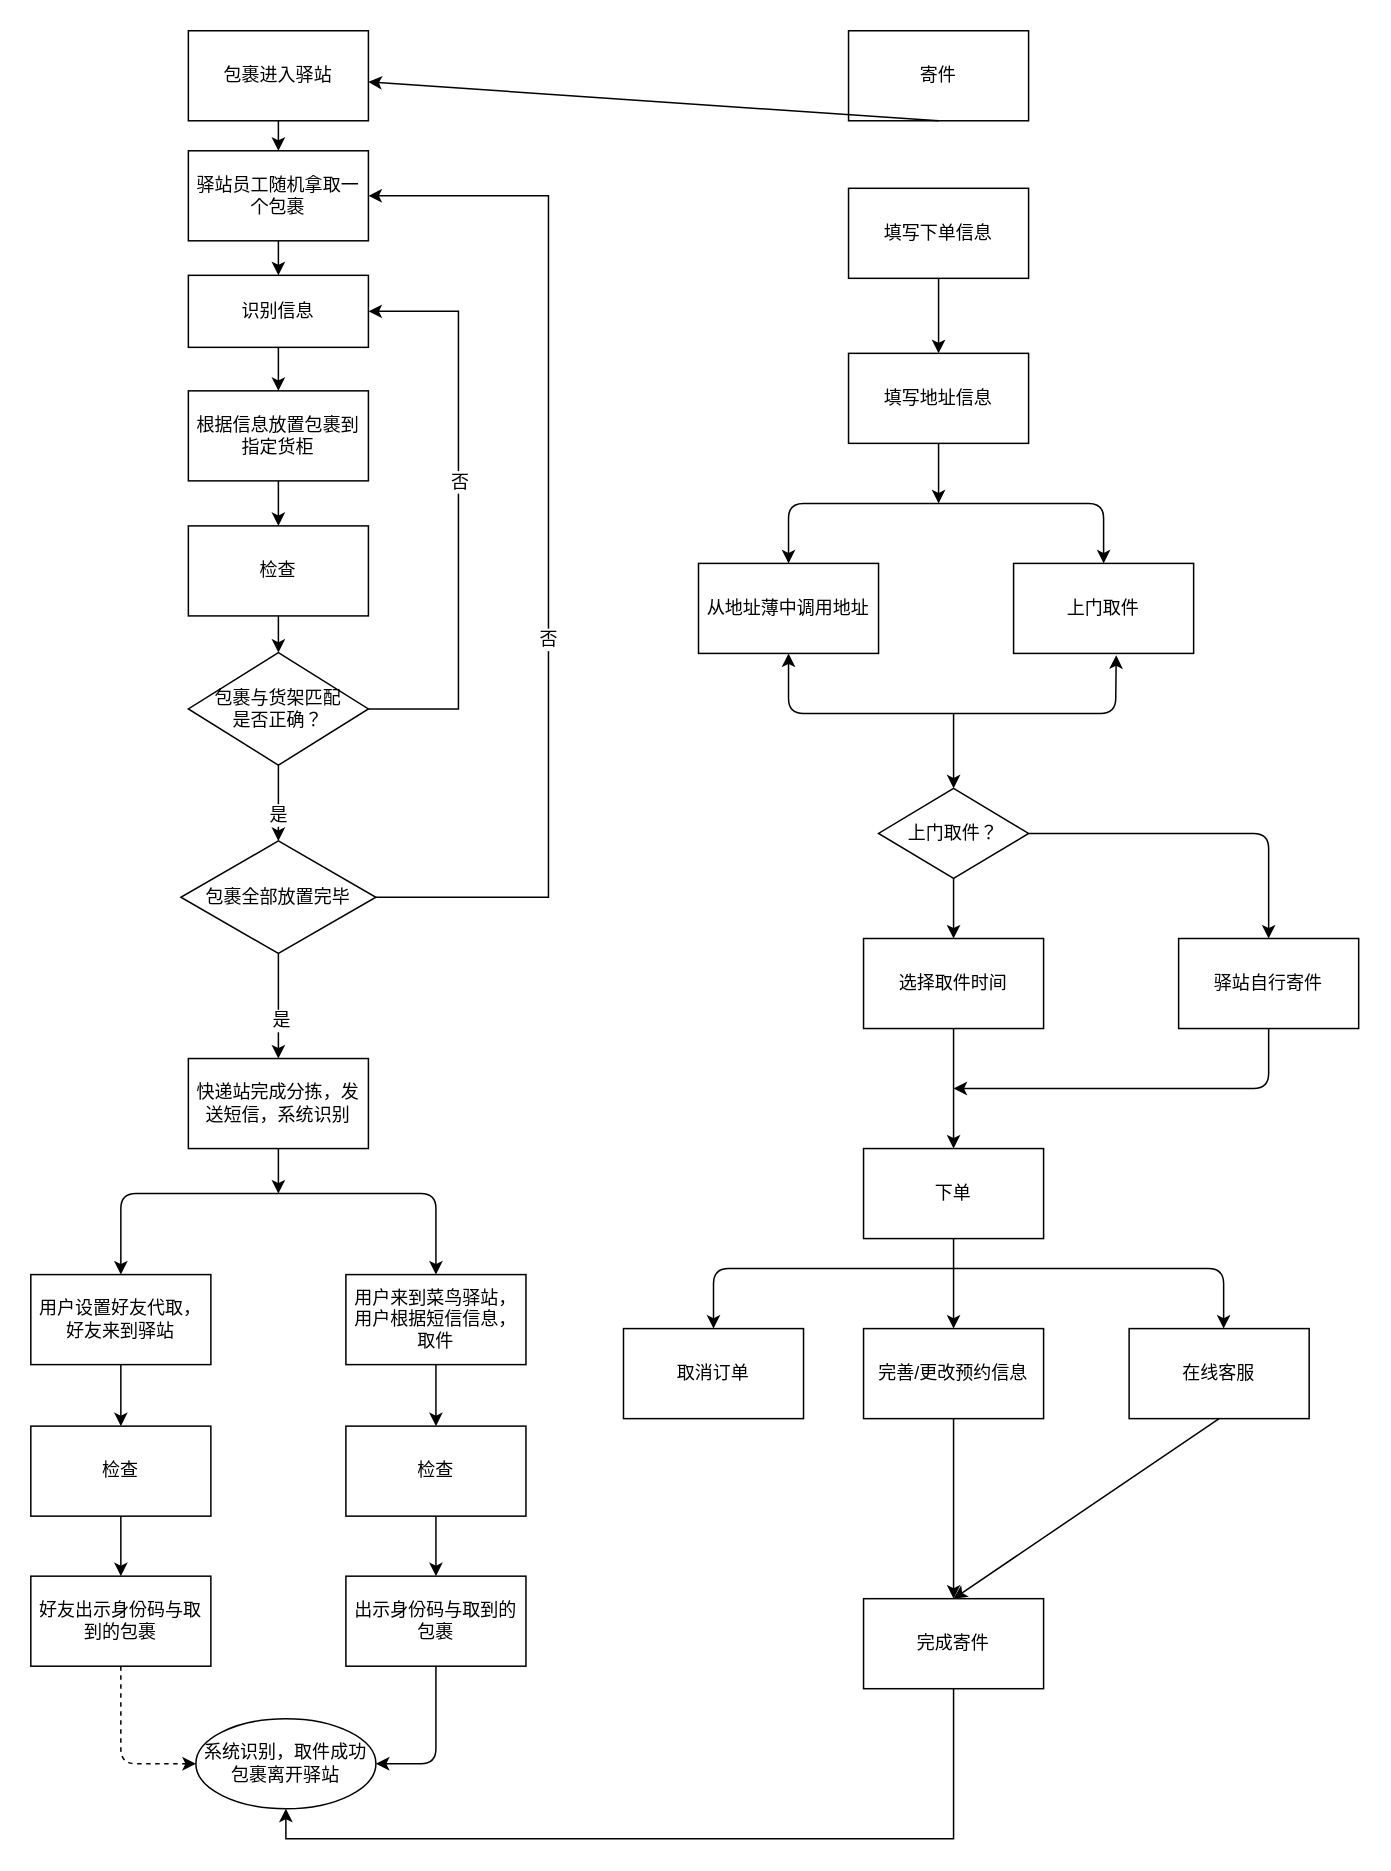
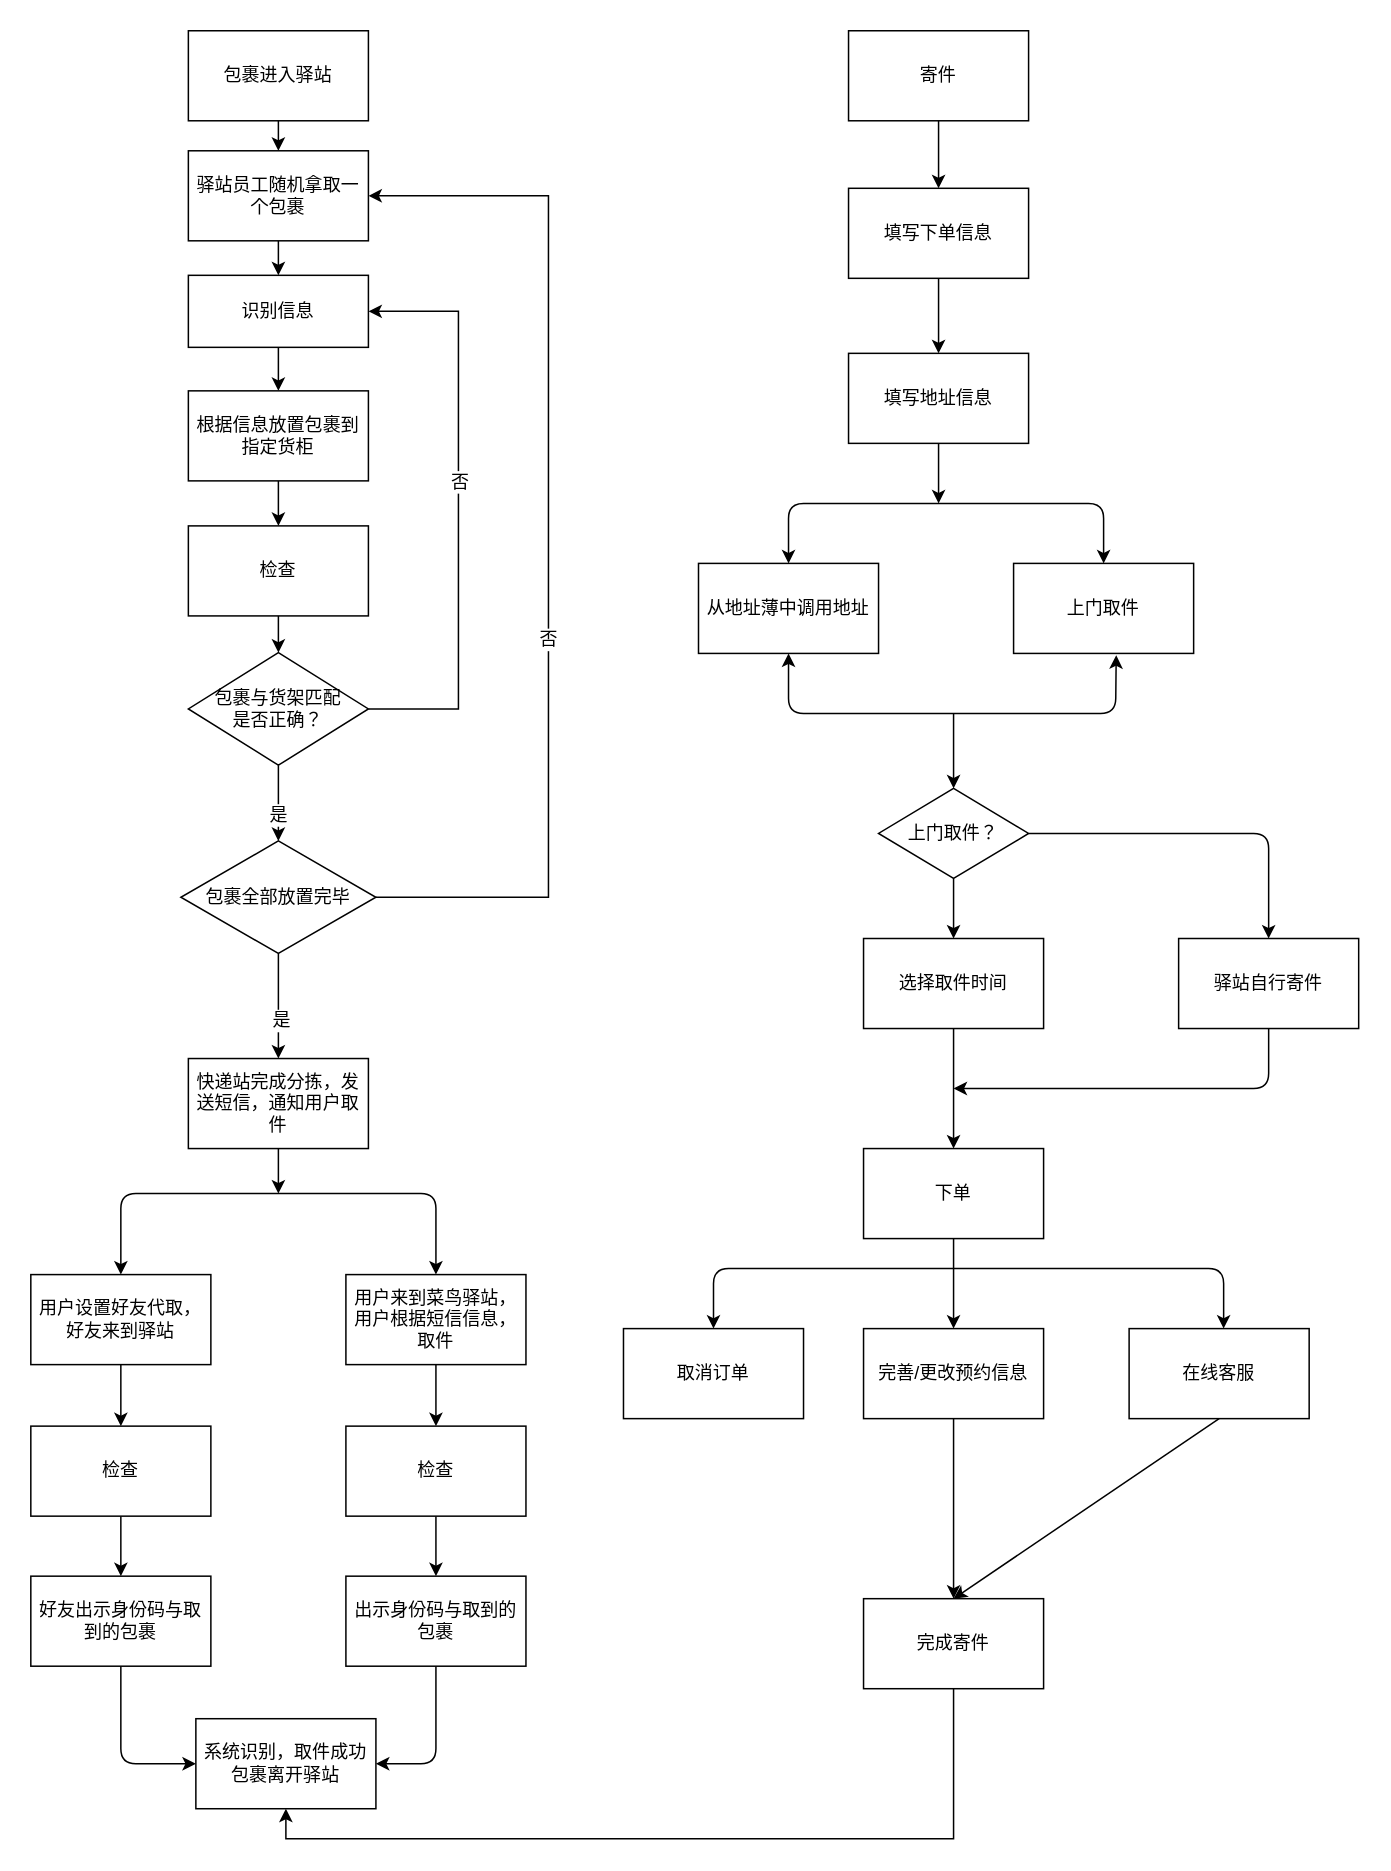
(659, 102) -> (938, 149)
(278, 1103) -> (278, 1103)
(121, 1742) -> (121, 1742)
(286, 1763) -> (286, 1763)
